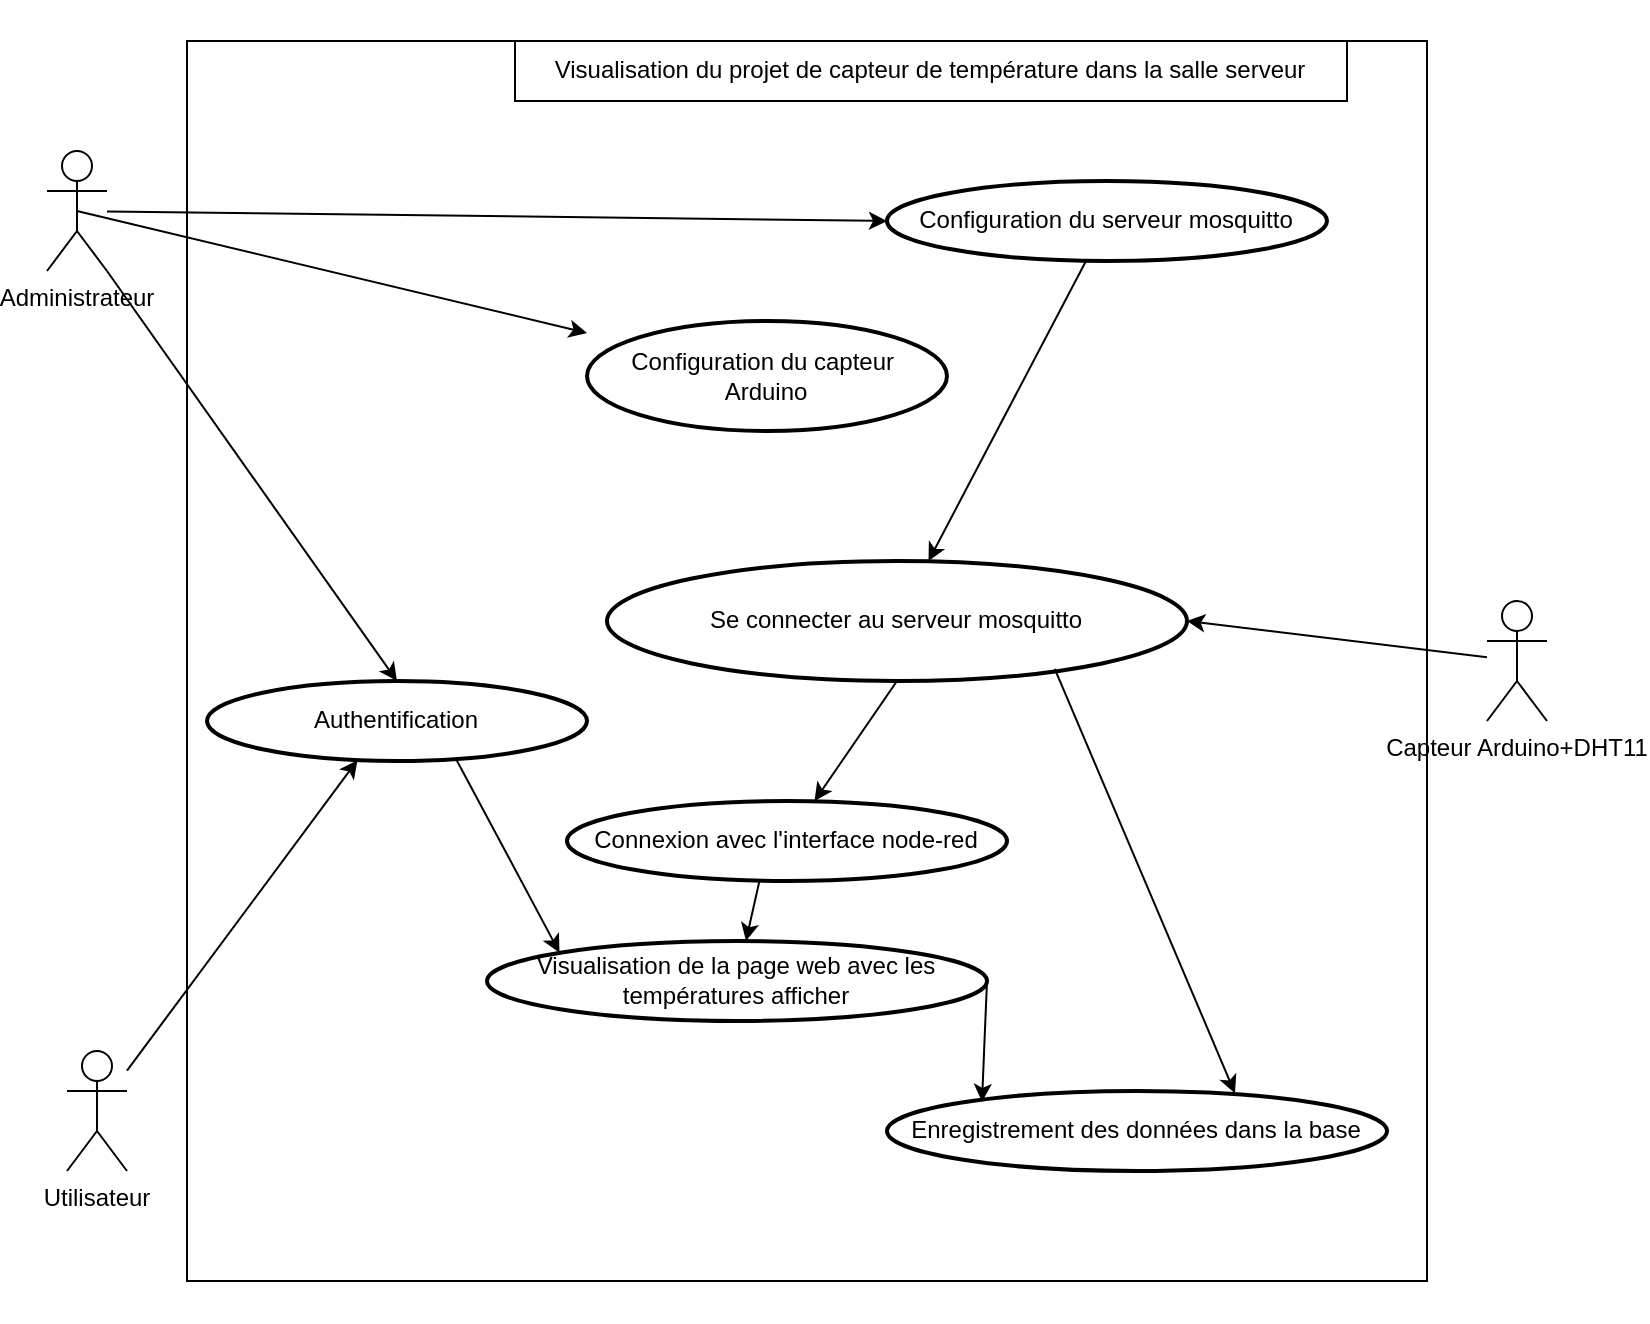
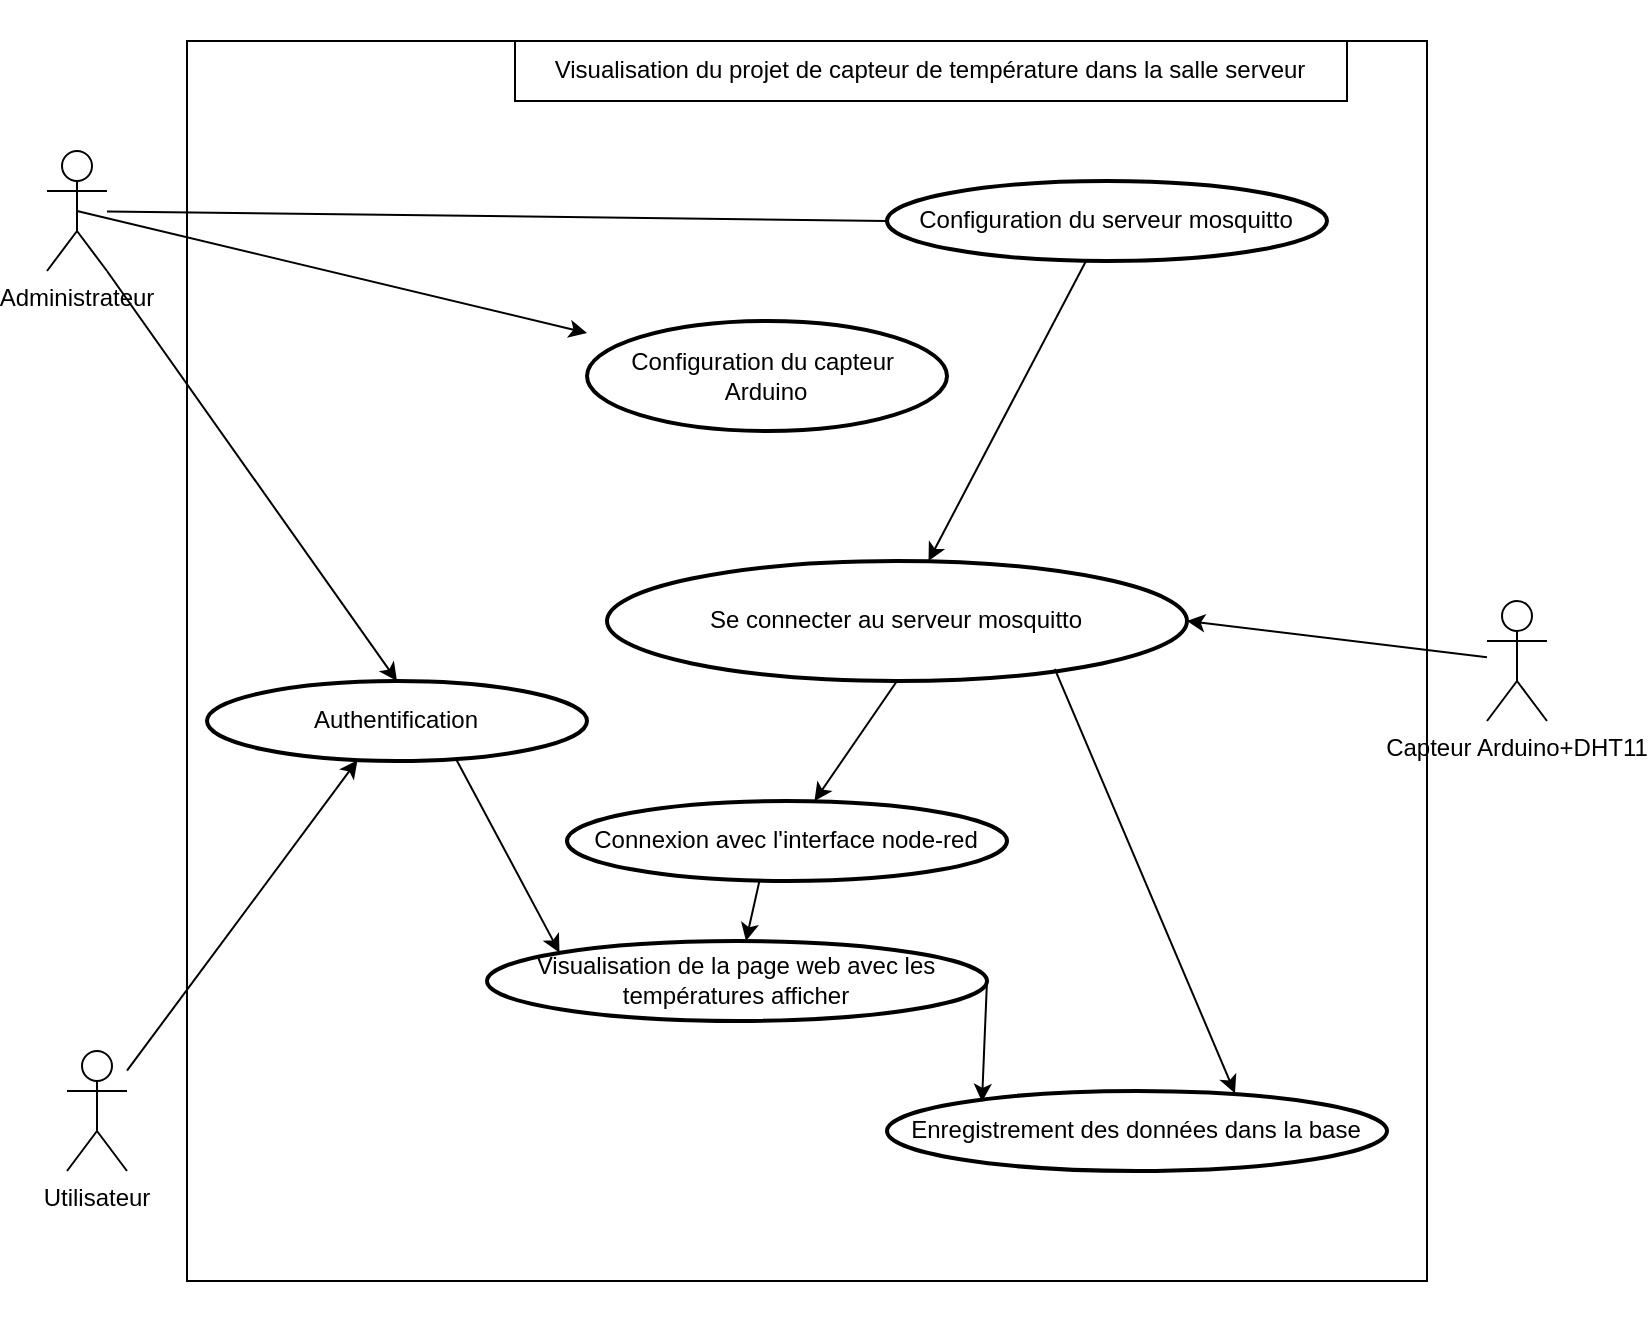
(872, 221) -> (877, 221)
